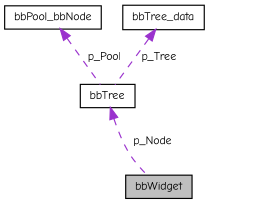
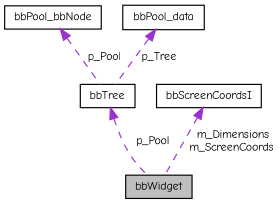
(164, 17) -> (164, 17)
none -> (209, 96)
(151, 141) -> (151, 141)
